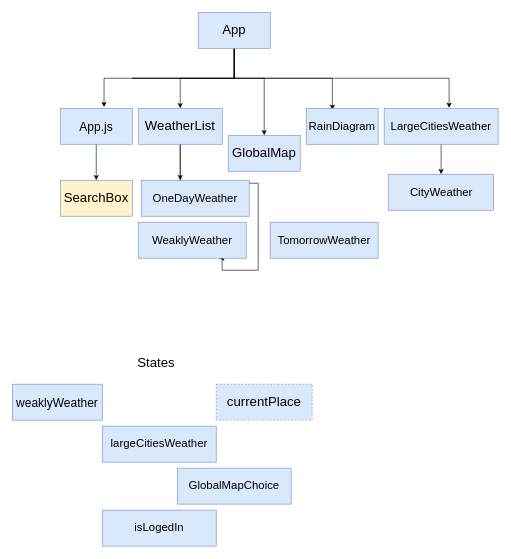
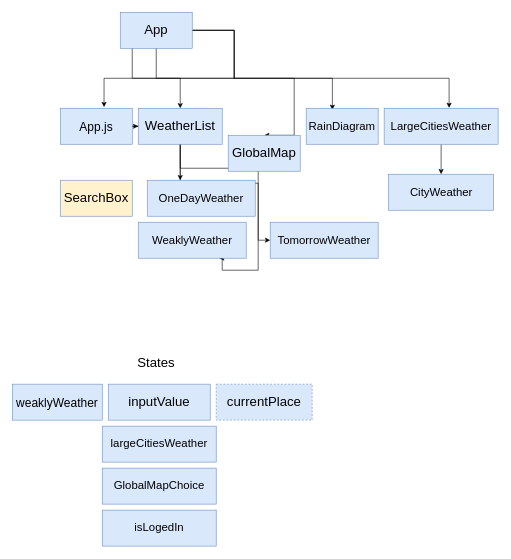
(234, 30) -> (156, 30)
(96, 174) -> (135, 126)
(195, 198) -> (201, 198)
none -> (264, 240)
none -> (159, 402)
(234, 486) -> (159, 486)
